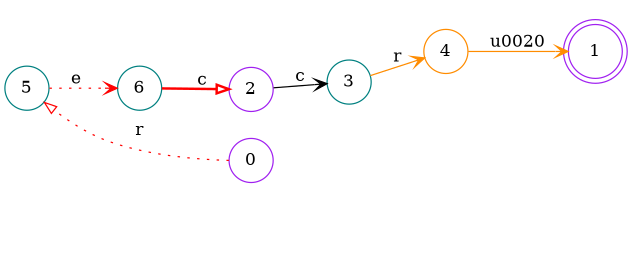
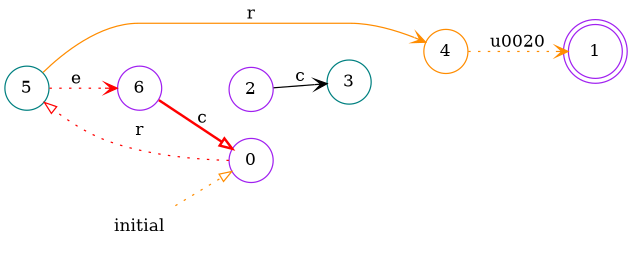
(512, 51) -> (512, 51)
(392, 69) -> (222, 23)
(140, 88) -> (140, 88)
(189, 89) -> (190, 121)
none -> (140, 227)
